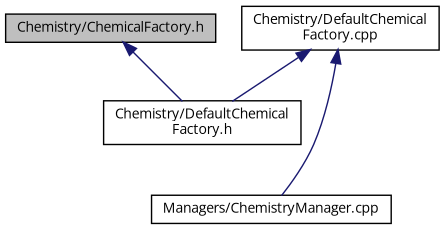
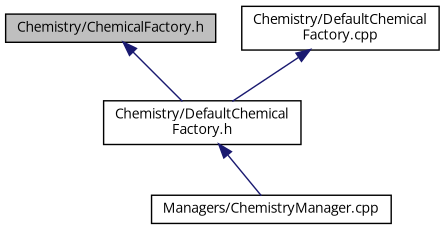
(318, 133) -> (245, 175)
